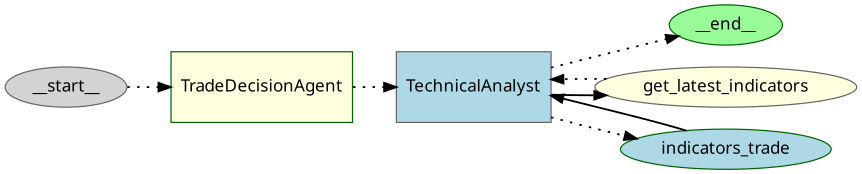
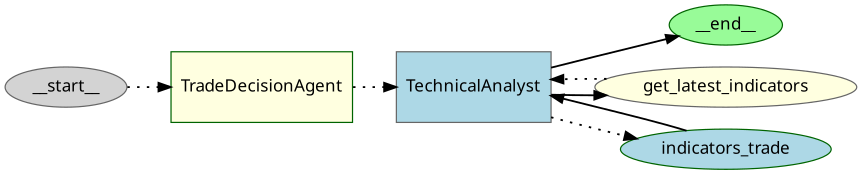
(609, 53) -> (609, 53)
